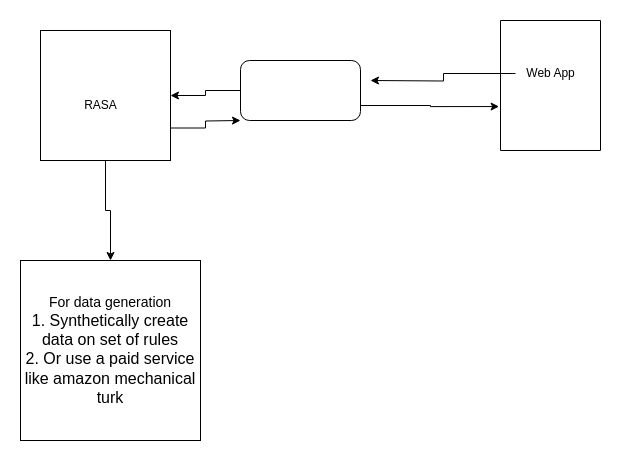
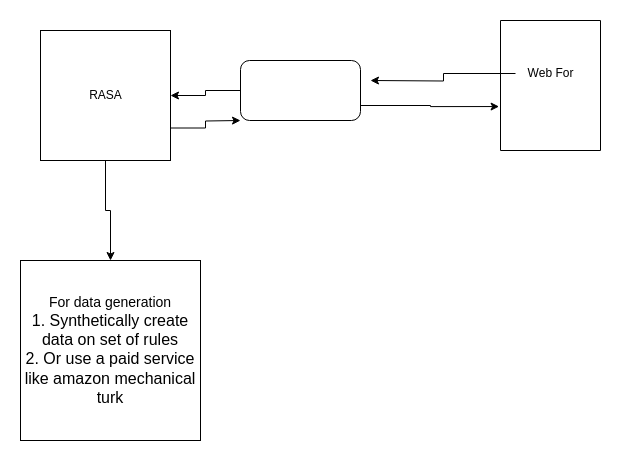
(551, 74) -> (551, 74)
(101, 106) -> (106, 96)
